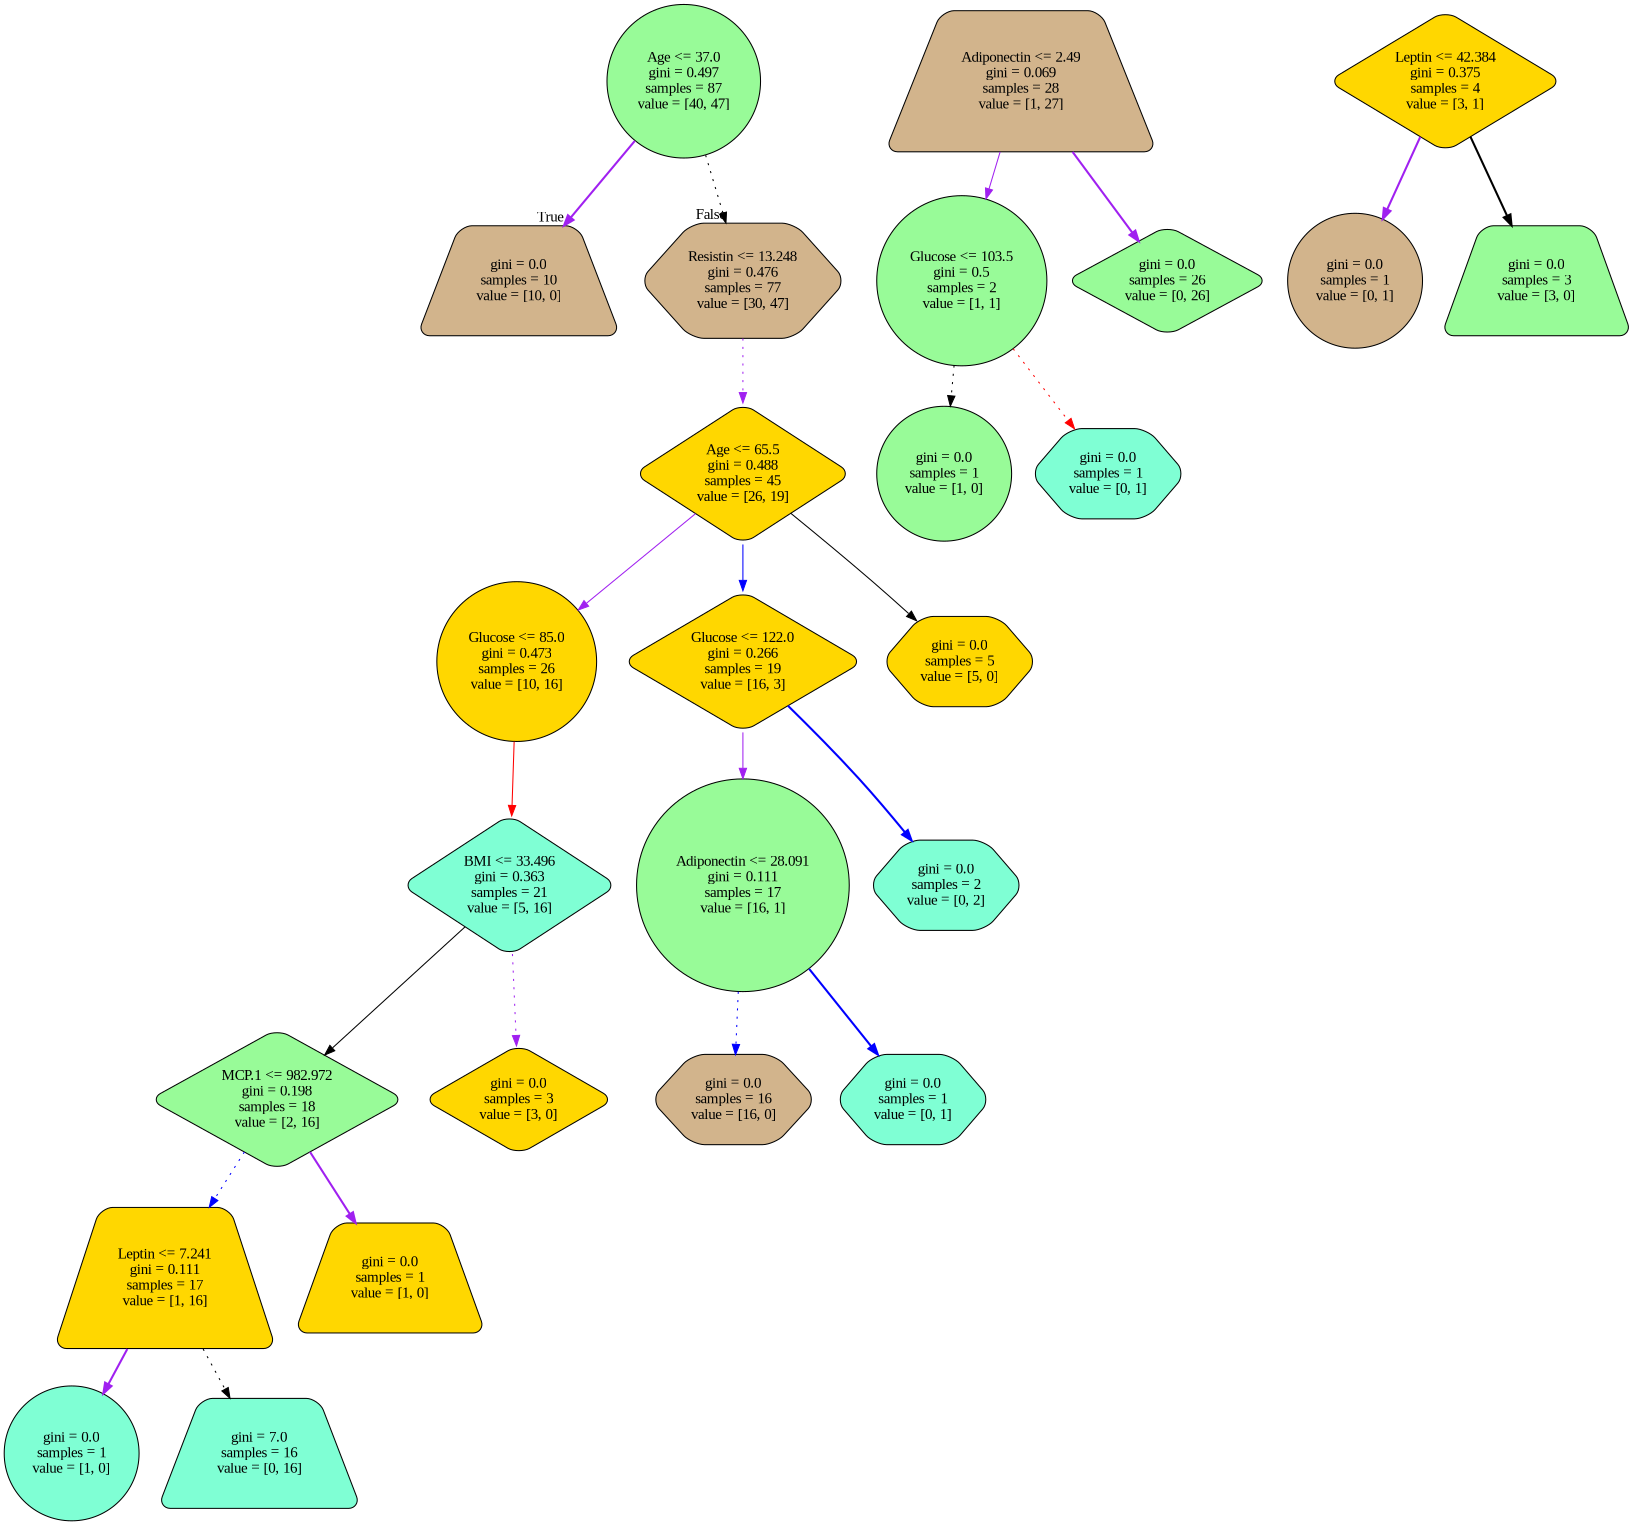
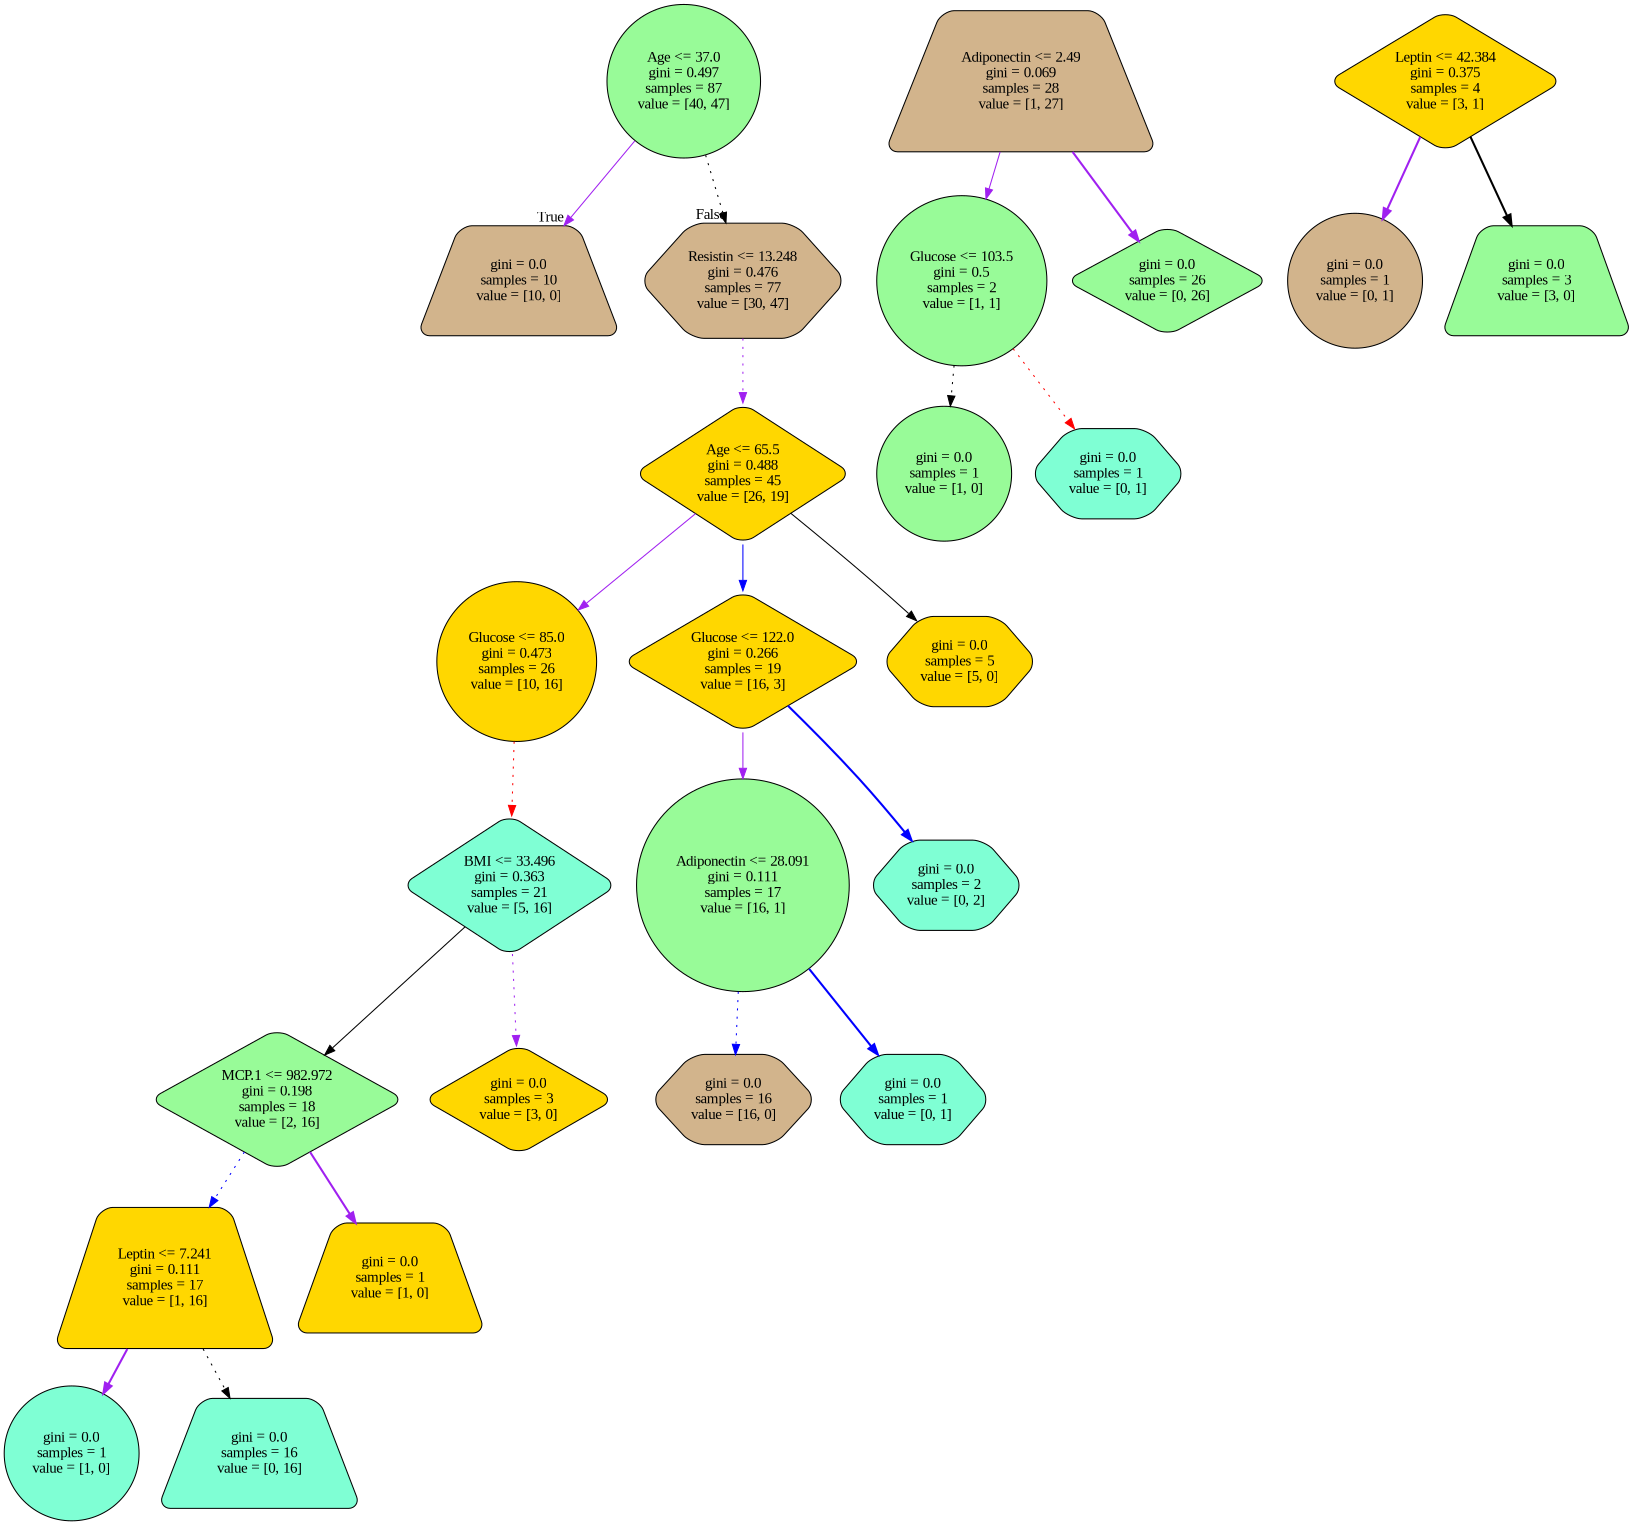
(603, 179) -> (603, 179)
(513, 773) -> (513, 773)
(259, 1453) -> (259, 1453)
